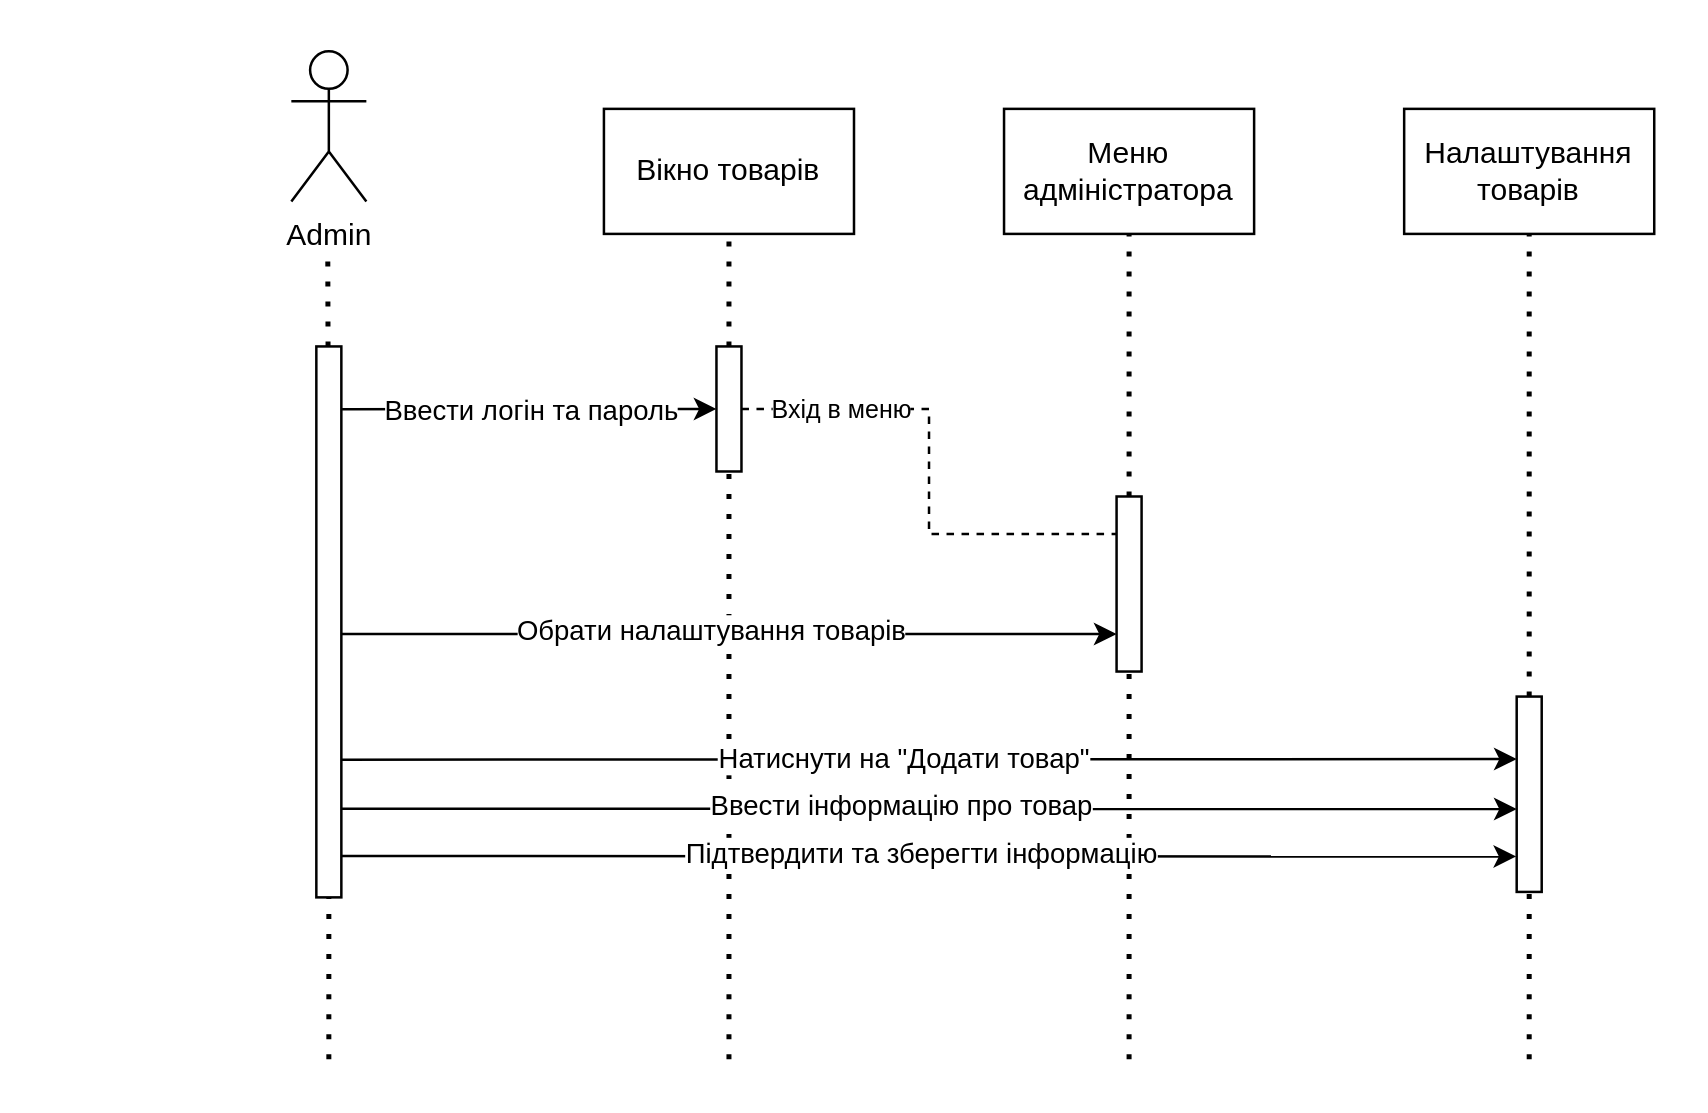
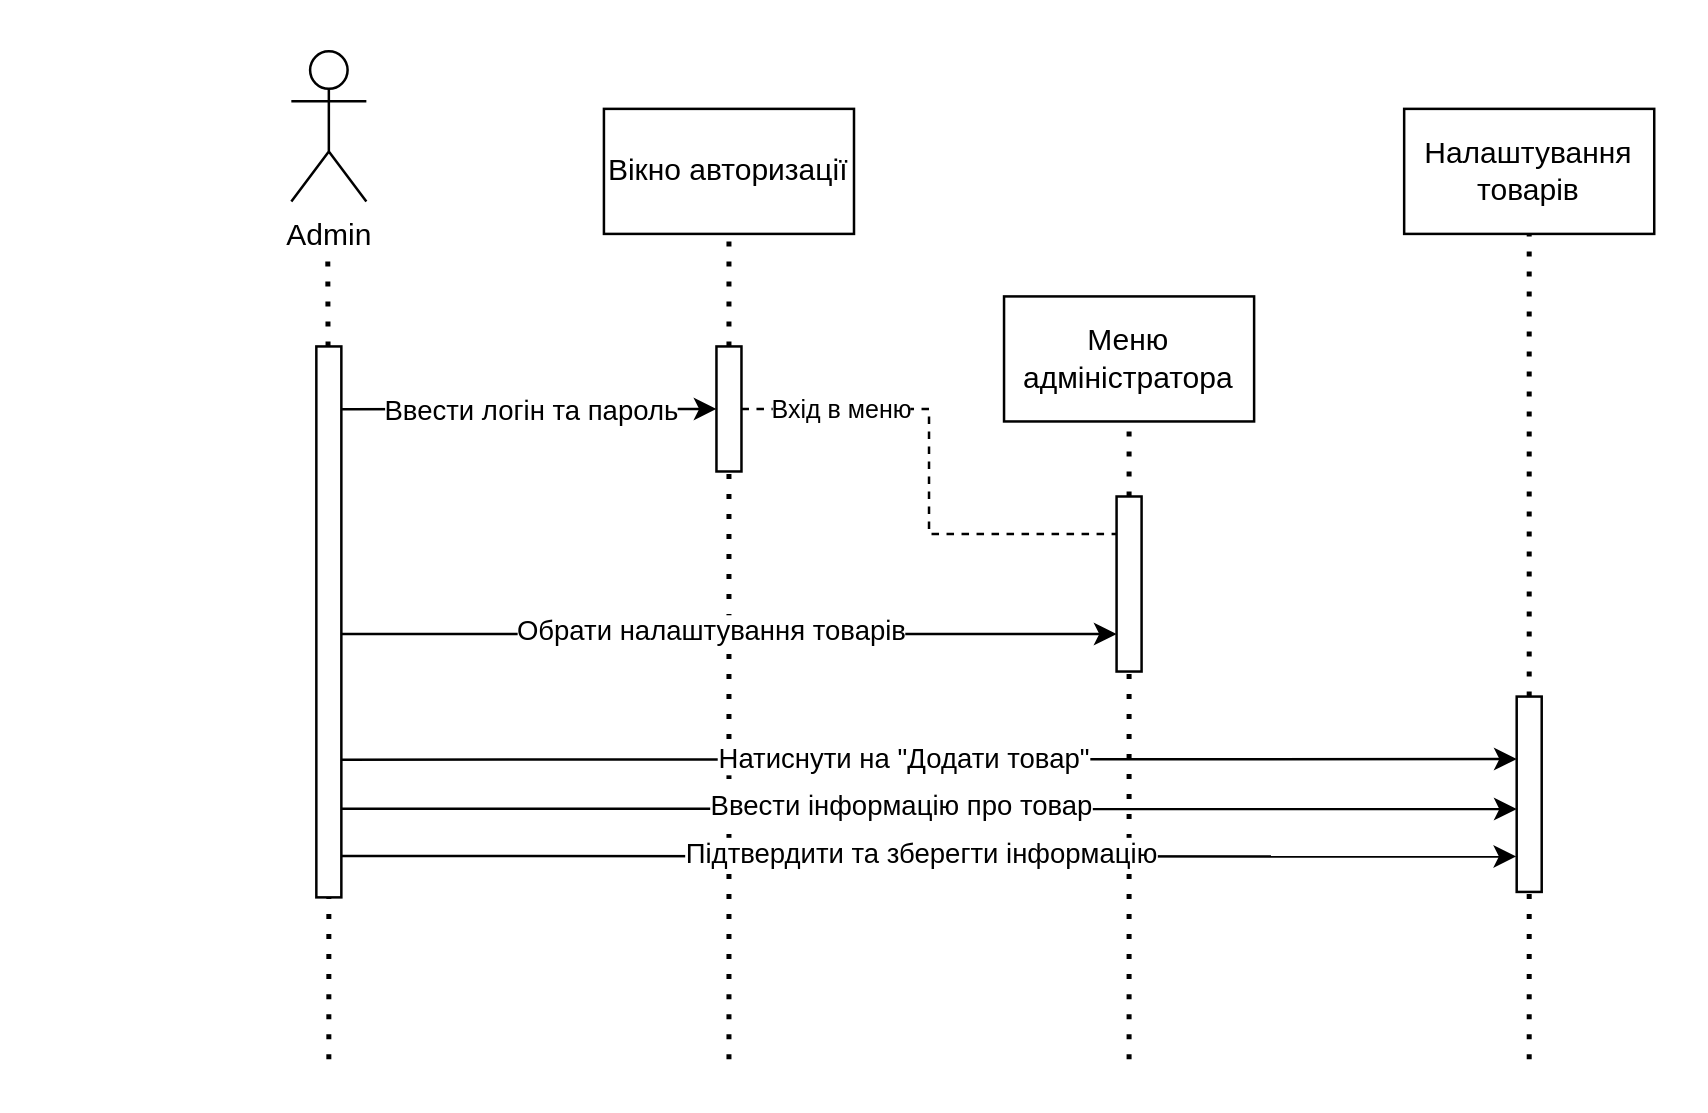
(729, 171) -> (729, 171)
(1129, 171) -> (1129, 359)
